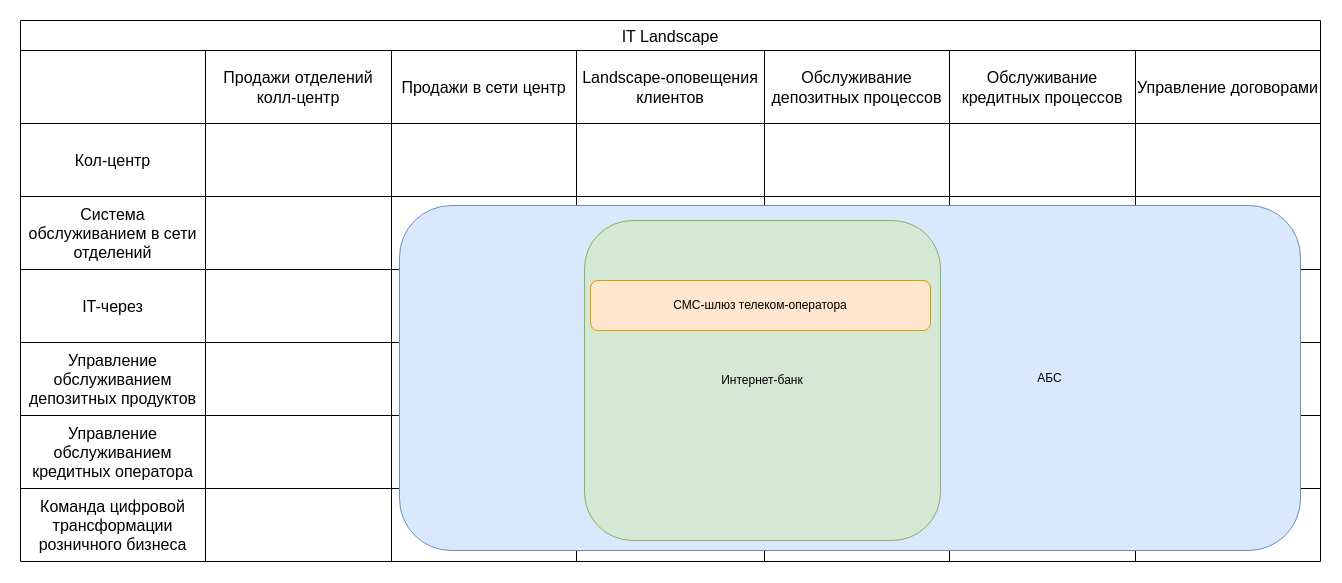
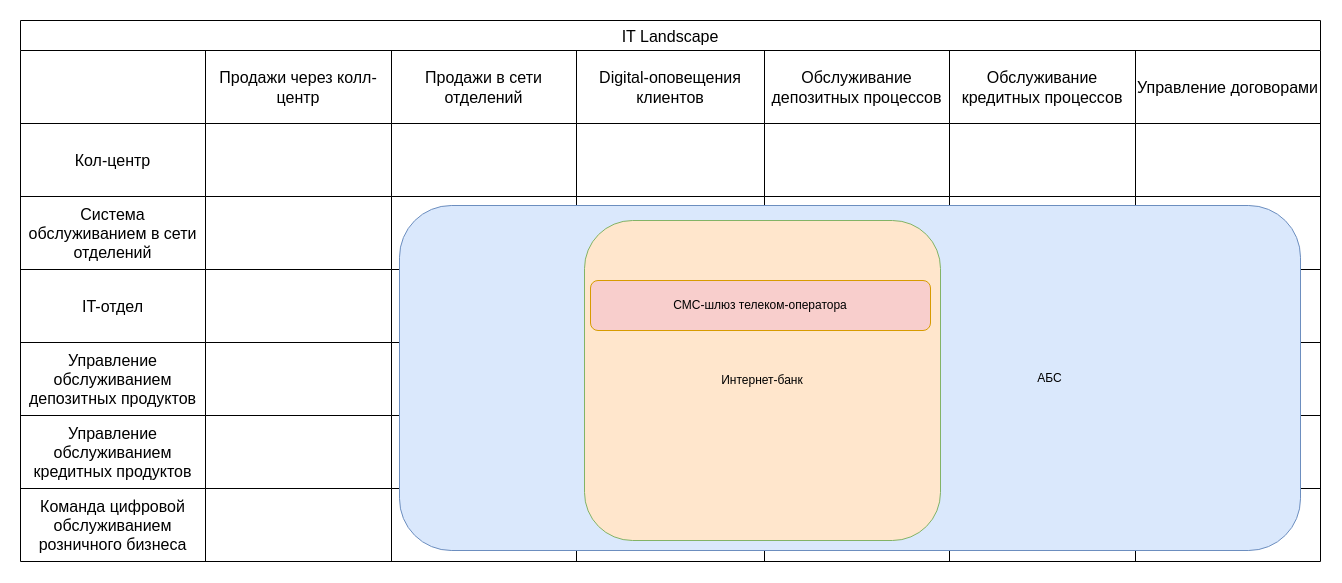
(299, 88) -> (299, 88)
(484, 88) -> (484, 88)
(671, 88) -> (671, 88)
(761, 306) -> (761, 306)
(113, 307) -> (113, 307)
(763, 381) -> (763, 381)
(113, 453) -> (113, 453)
(113, 526) -> (113, 526)
